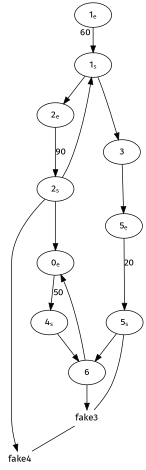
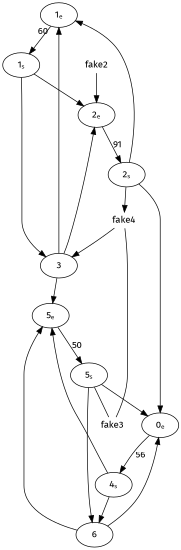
none -> (97, 65)
(80, 132) -> (131, 82)
none -> (59, 144)
(61, 152) -> (117, 145)
none -> (81, 195)
none -> (97, 241)
(130, 263) -> (78, 345)
(59, 293) -> (141, 455)
(87, 394) -> (24, 445)
none -> (119, 396)
none -> (72, 407)
